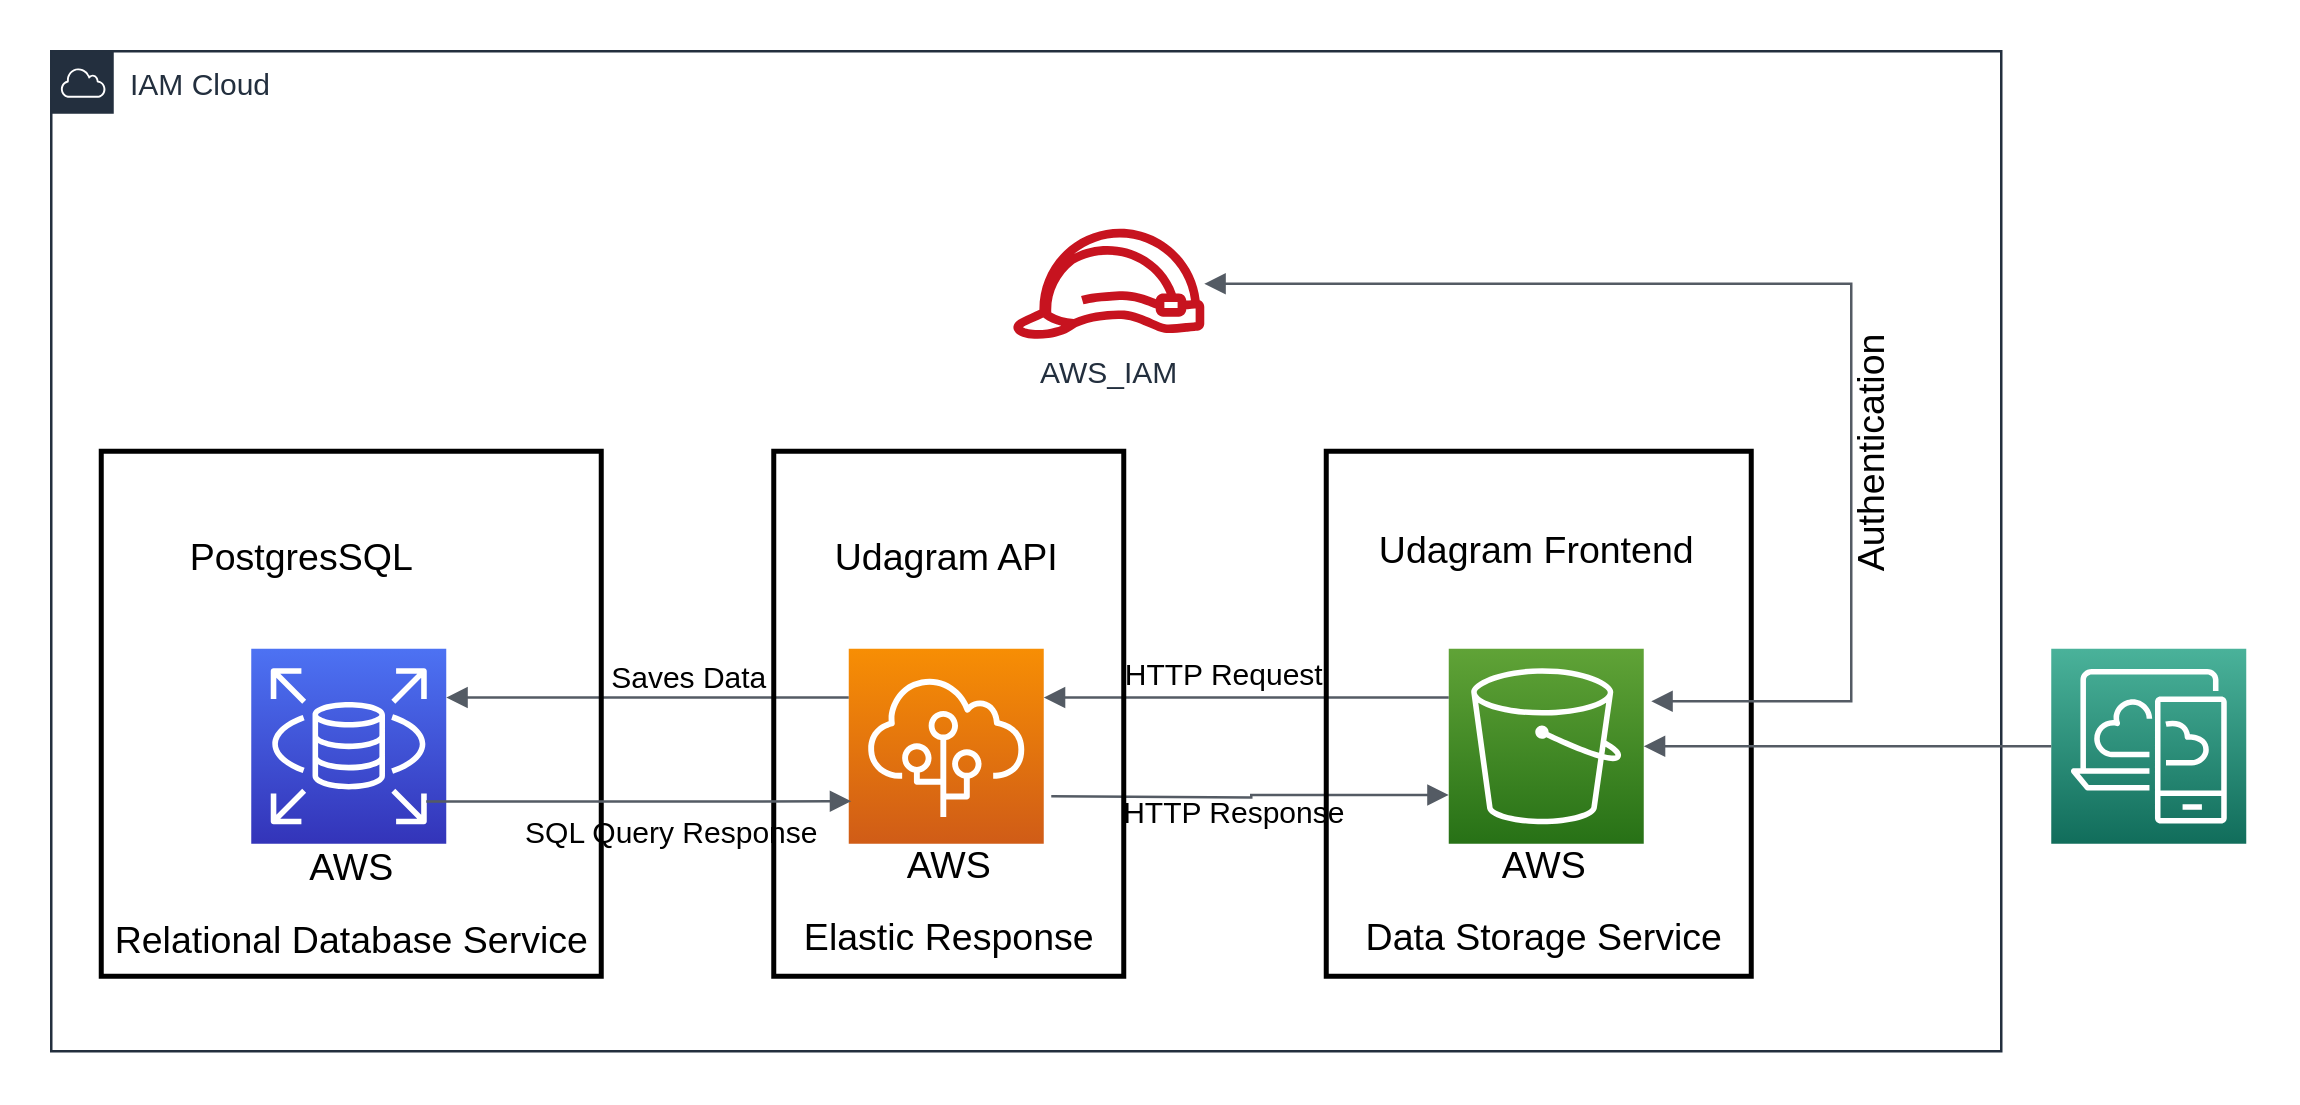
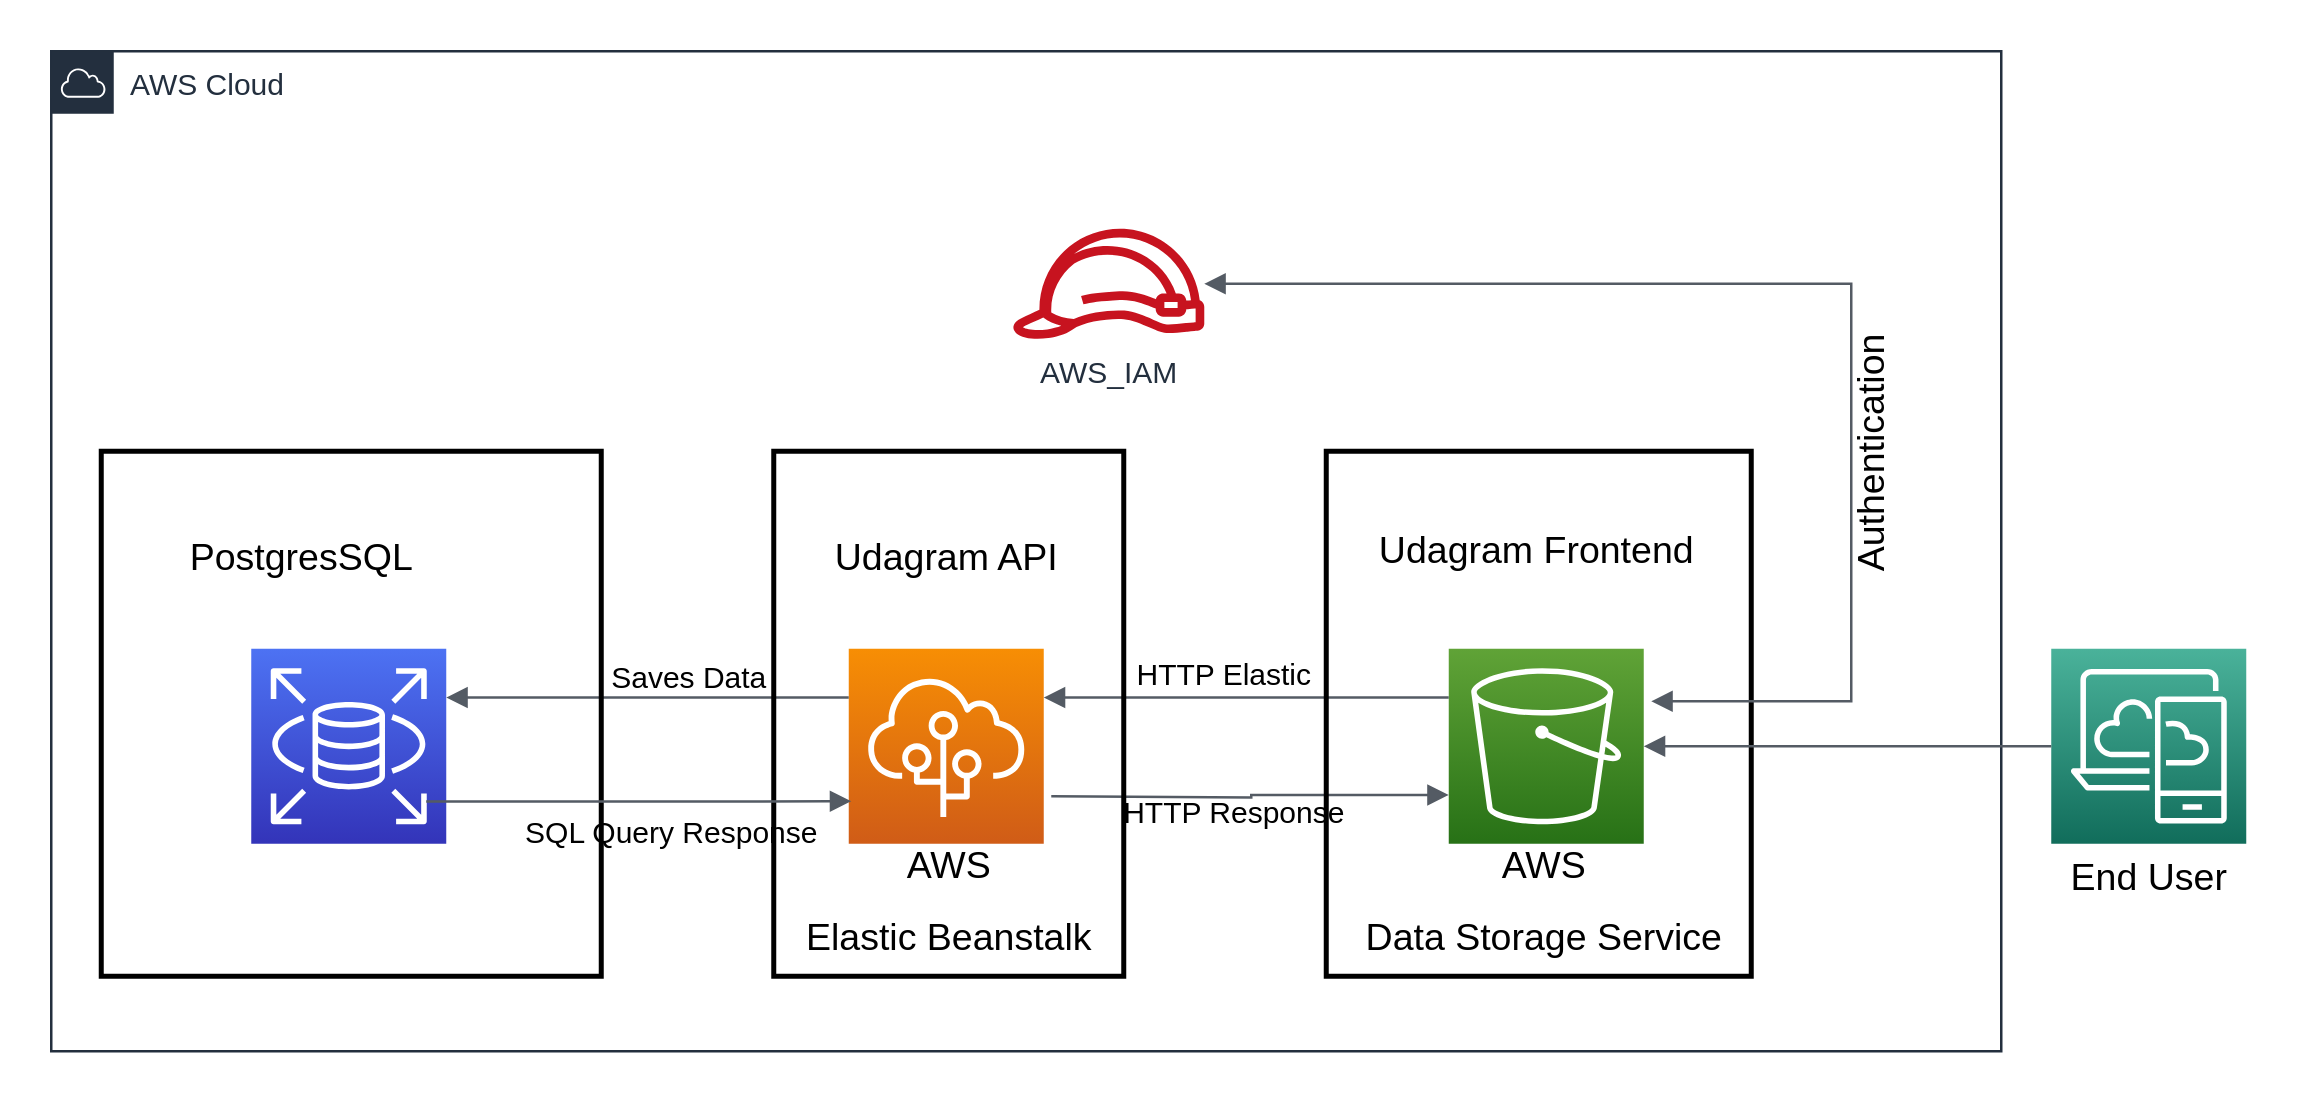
(199, 87) -> (199, 87)
(1225, 666) -> (1225, 666)
none -> (2149, 871)
(950, 894) -> (950, 894)
(351, 896) -> none
